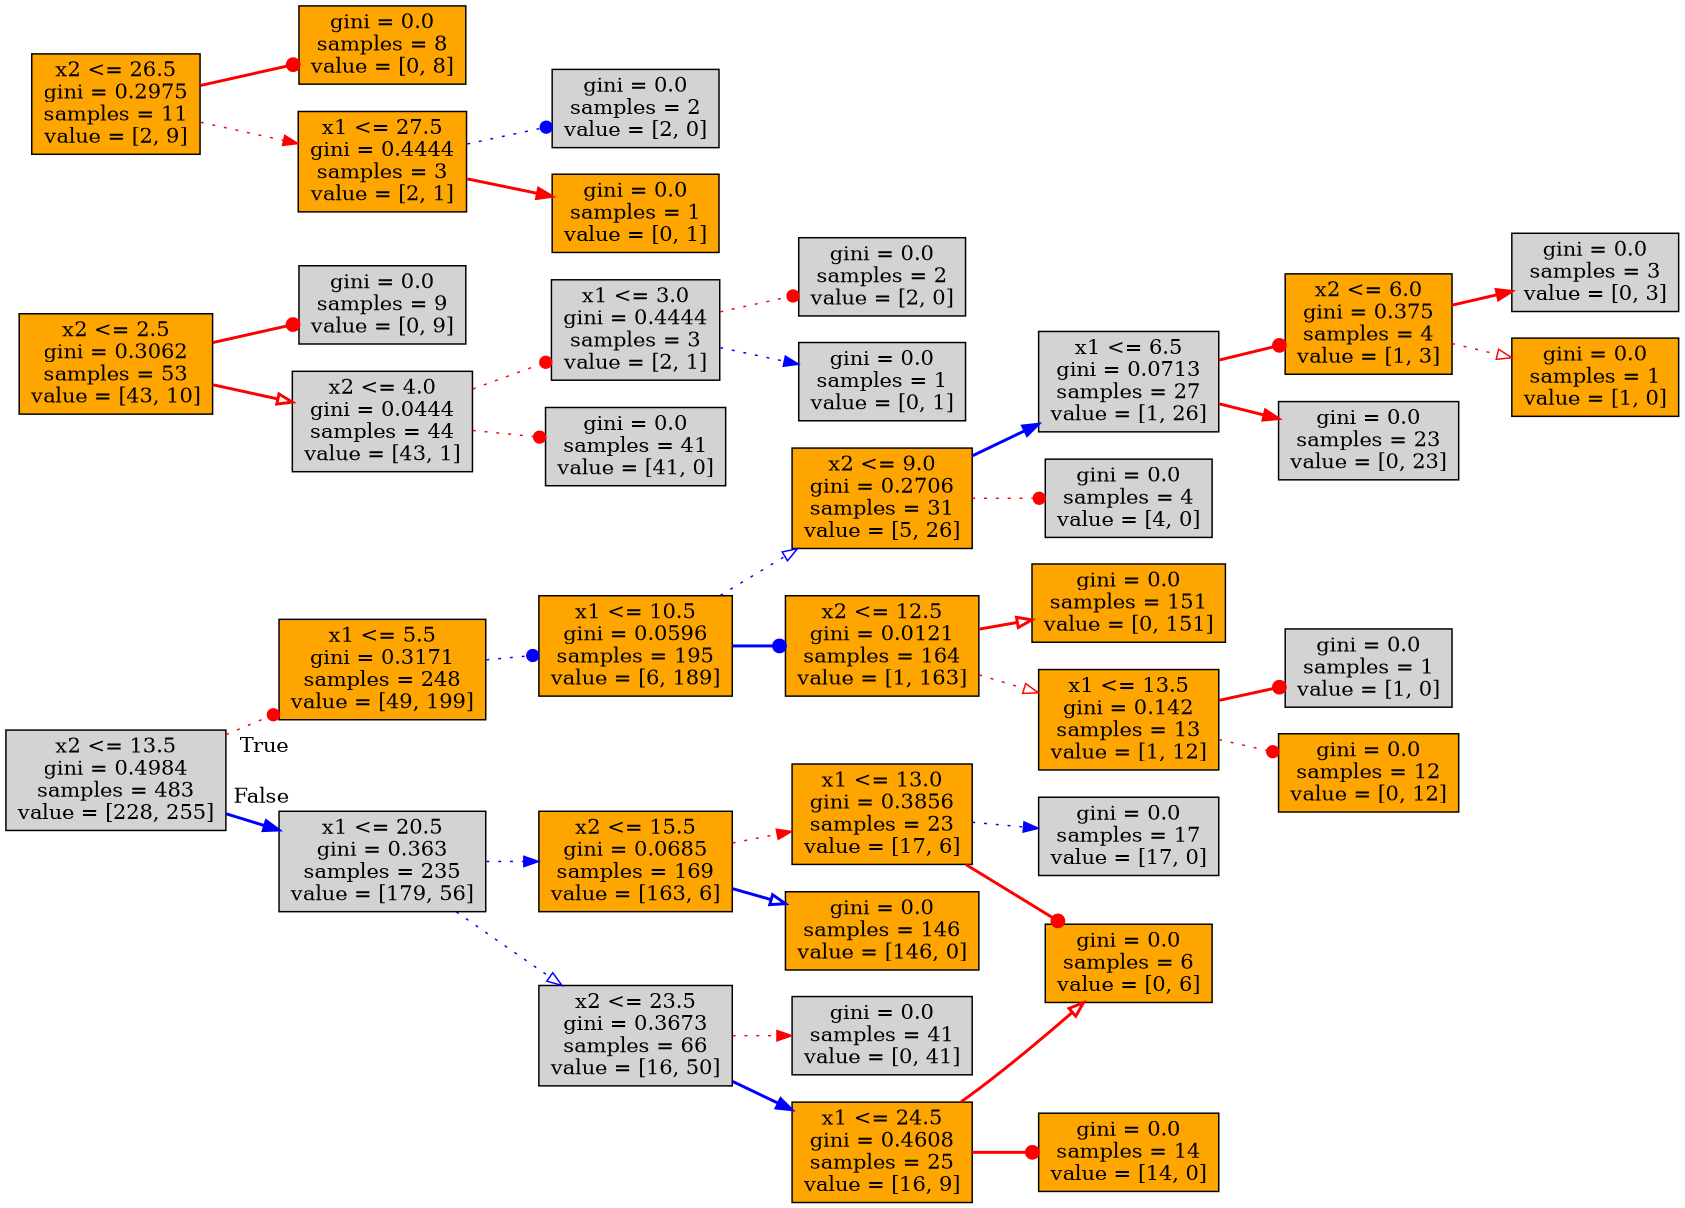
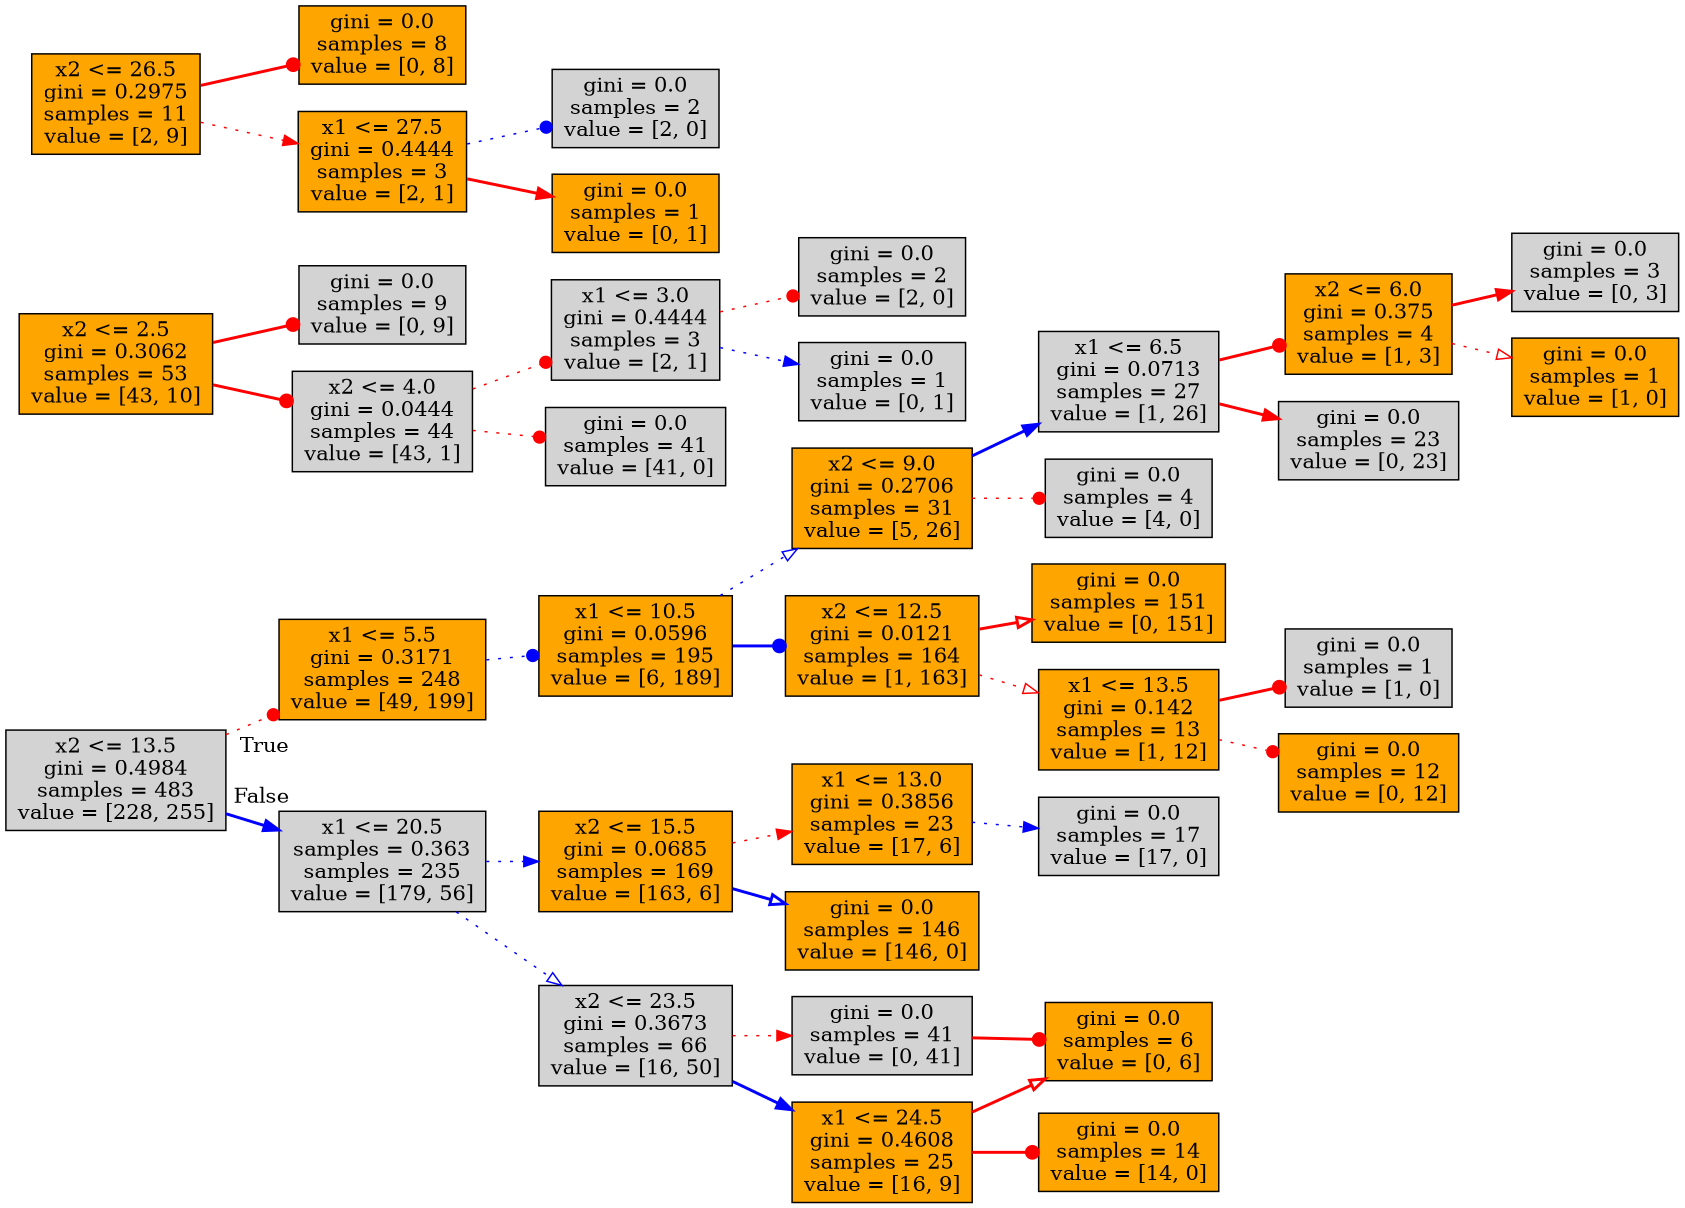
(245, 392) -> (247, 392)
(382, 861) -> (382, 861)
(1009, 891) -> (1003, 1039)
